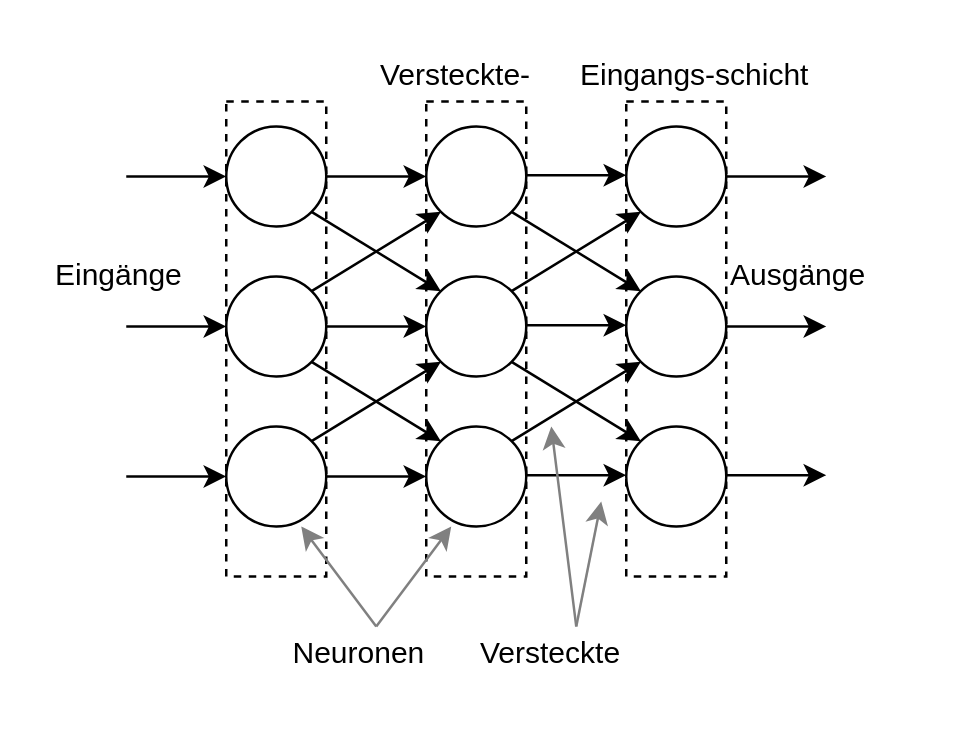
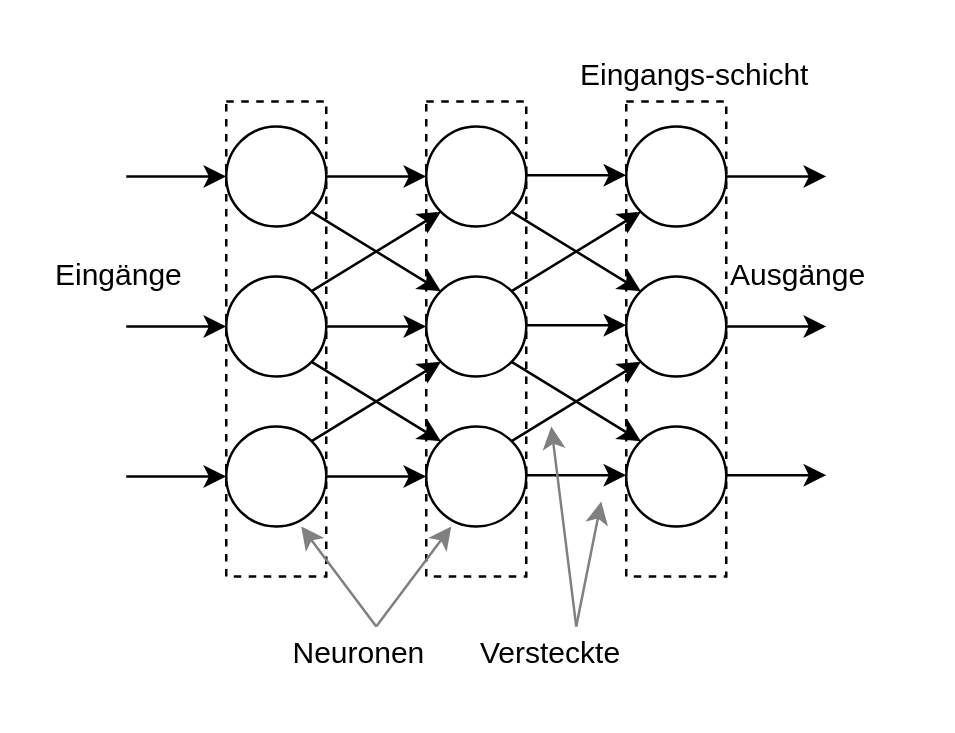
(476, 76) -> none
